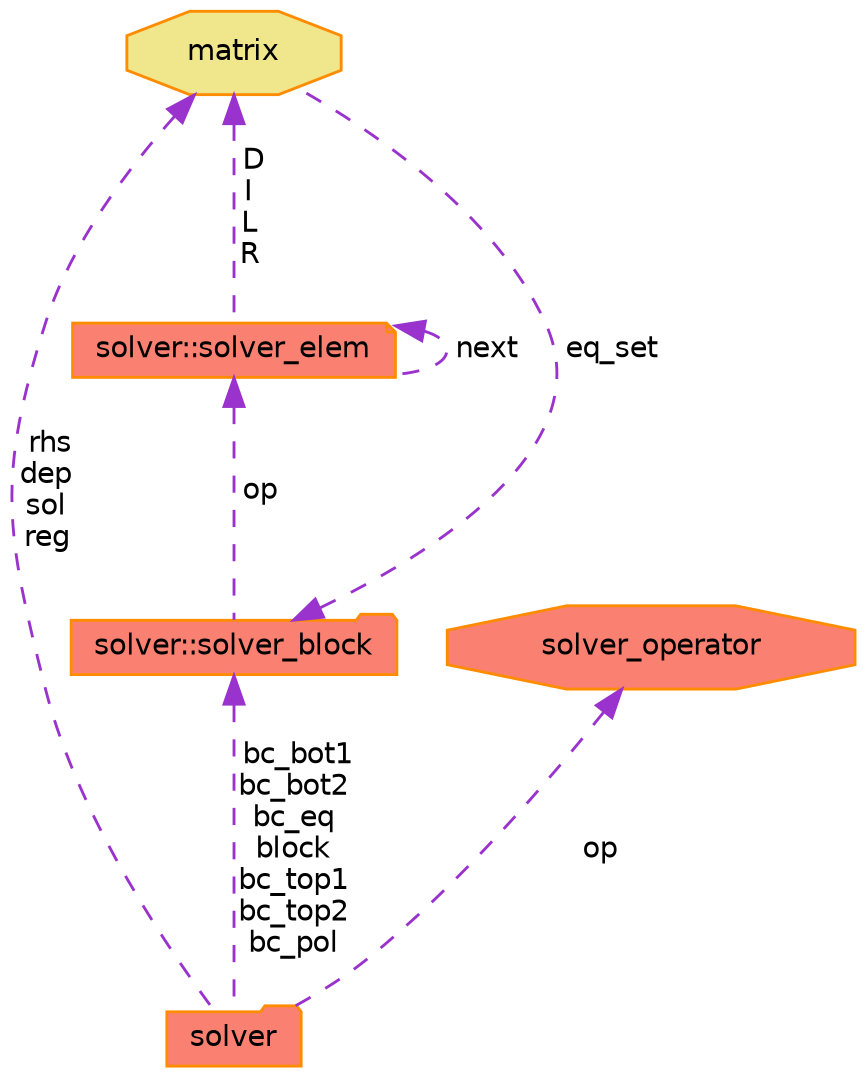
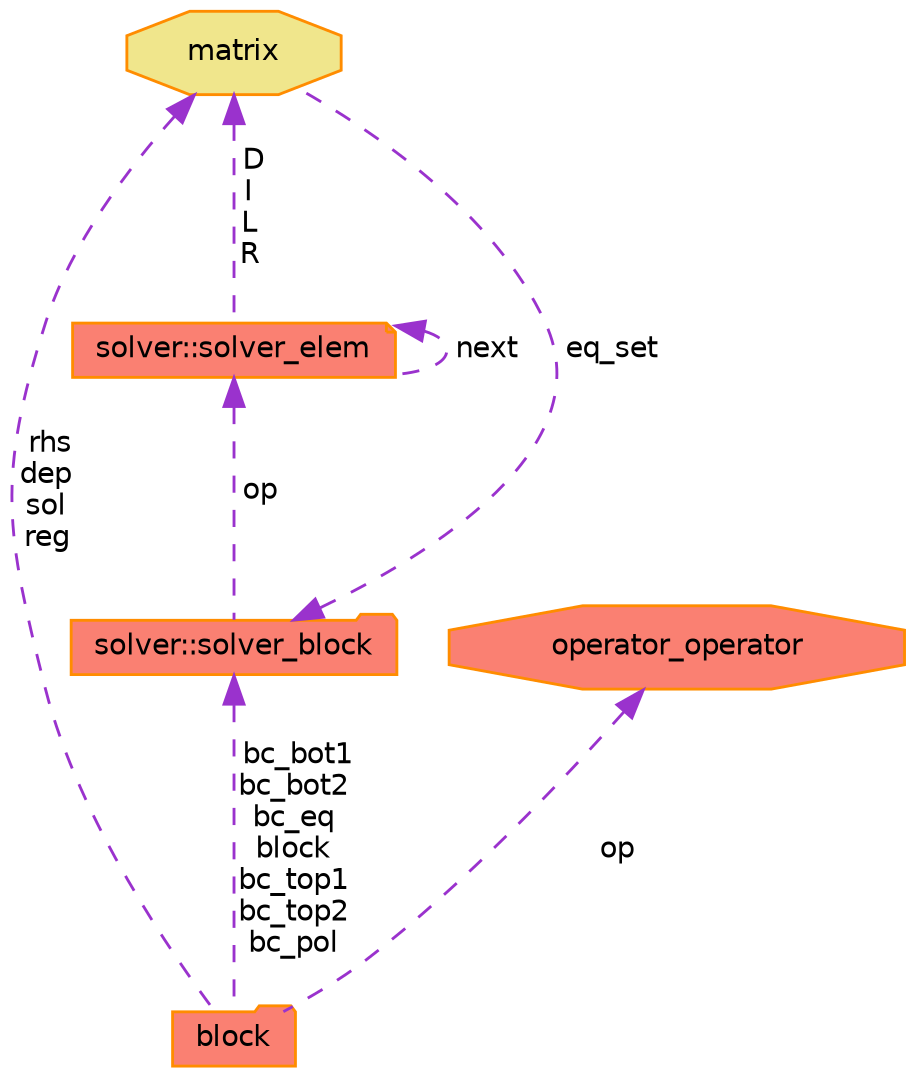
(651, 647) -> (677, 647)
(234, 1039) -> (234, 1039)
